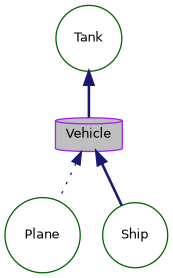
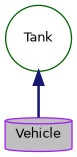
(43, 235) -> none
(135, 235) -> none
